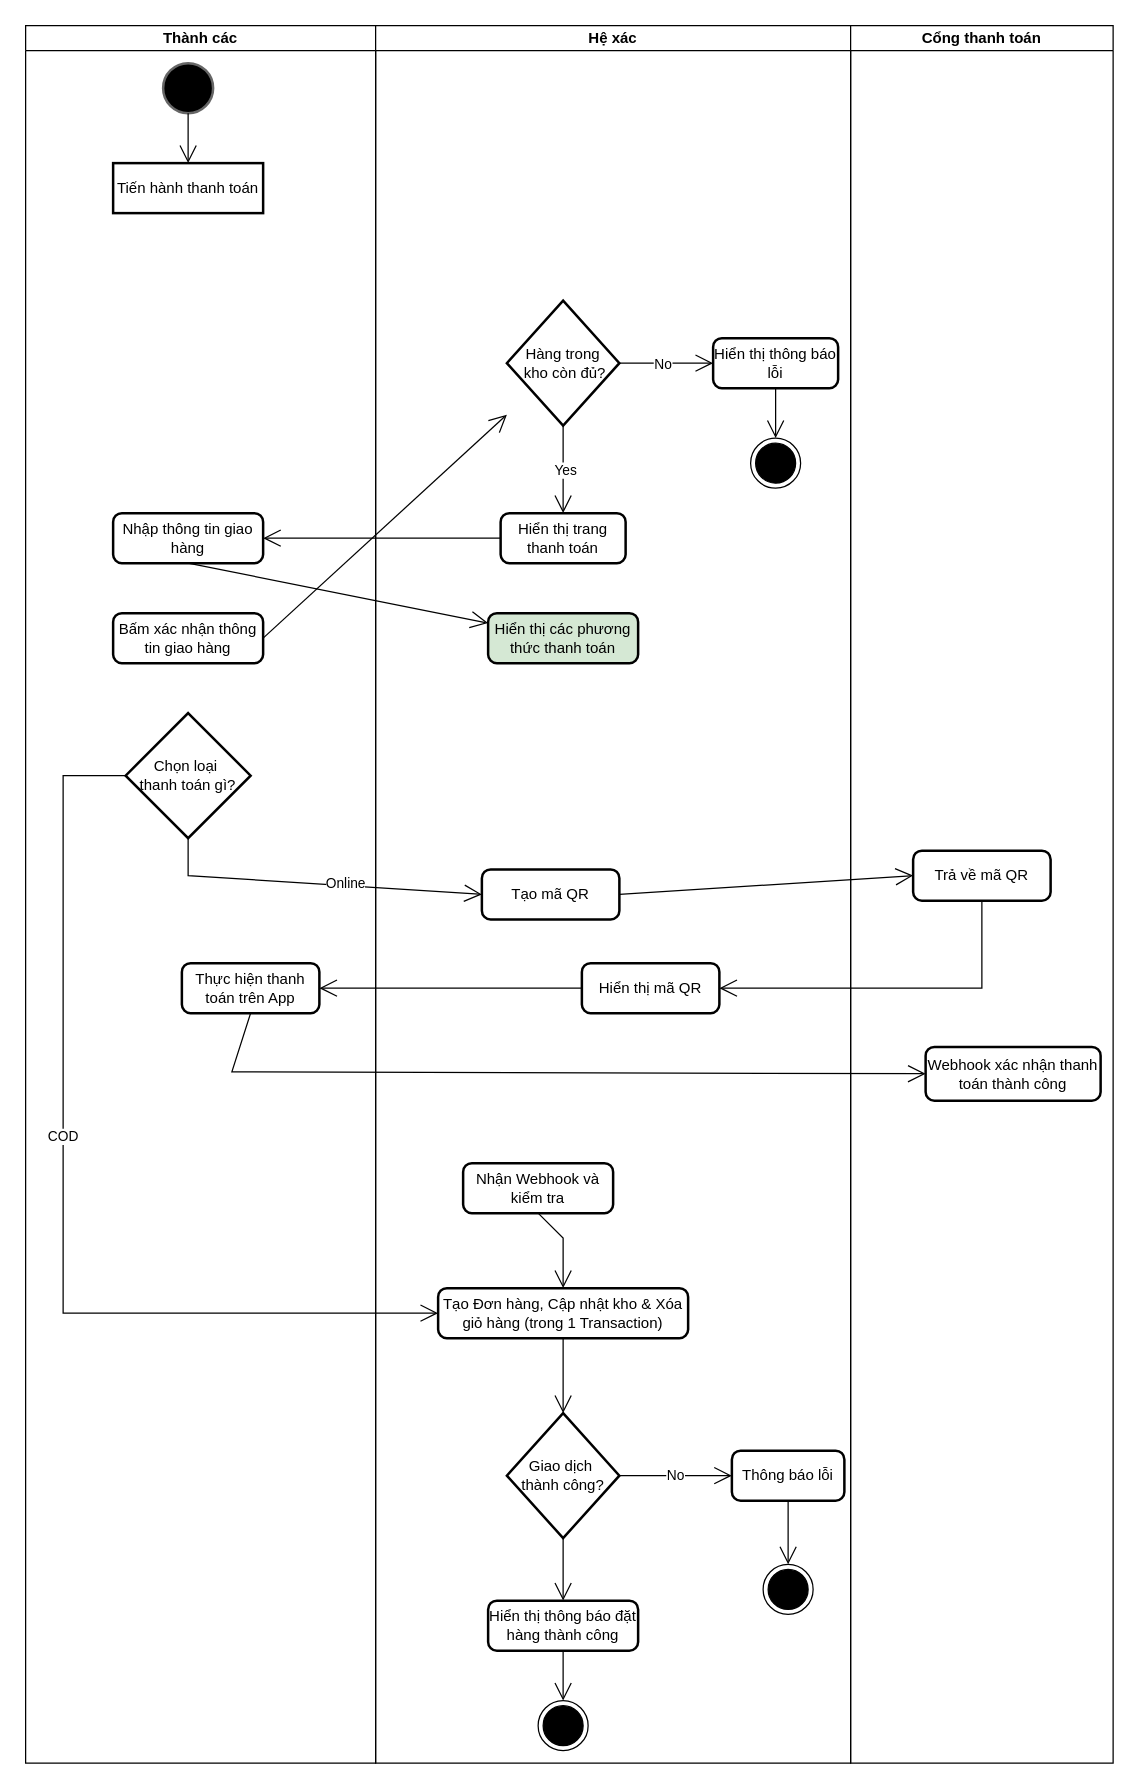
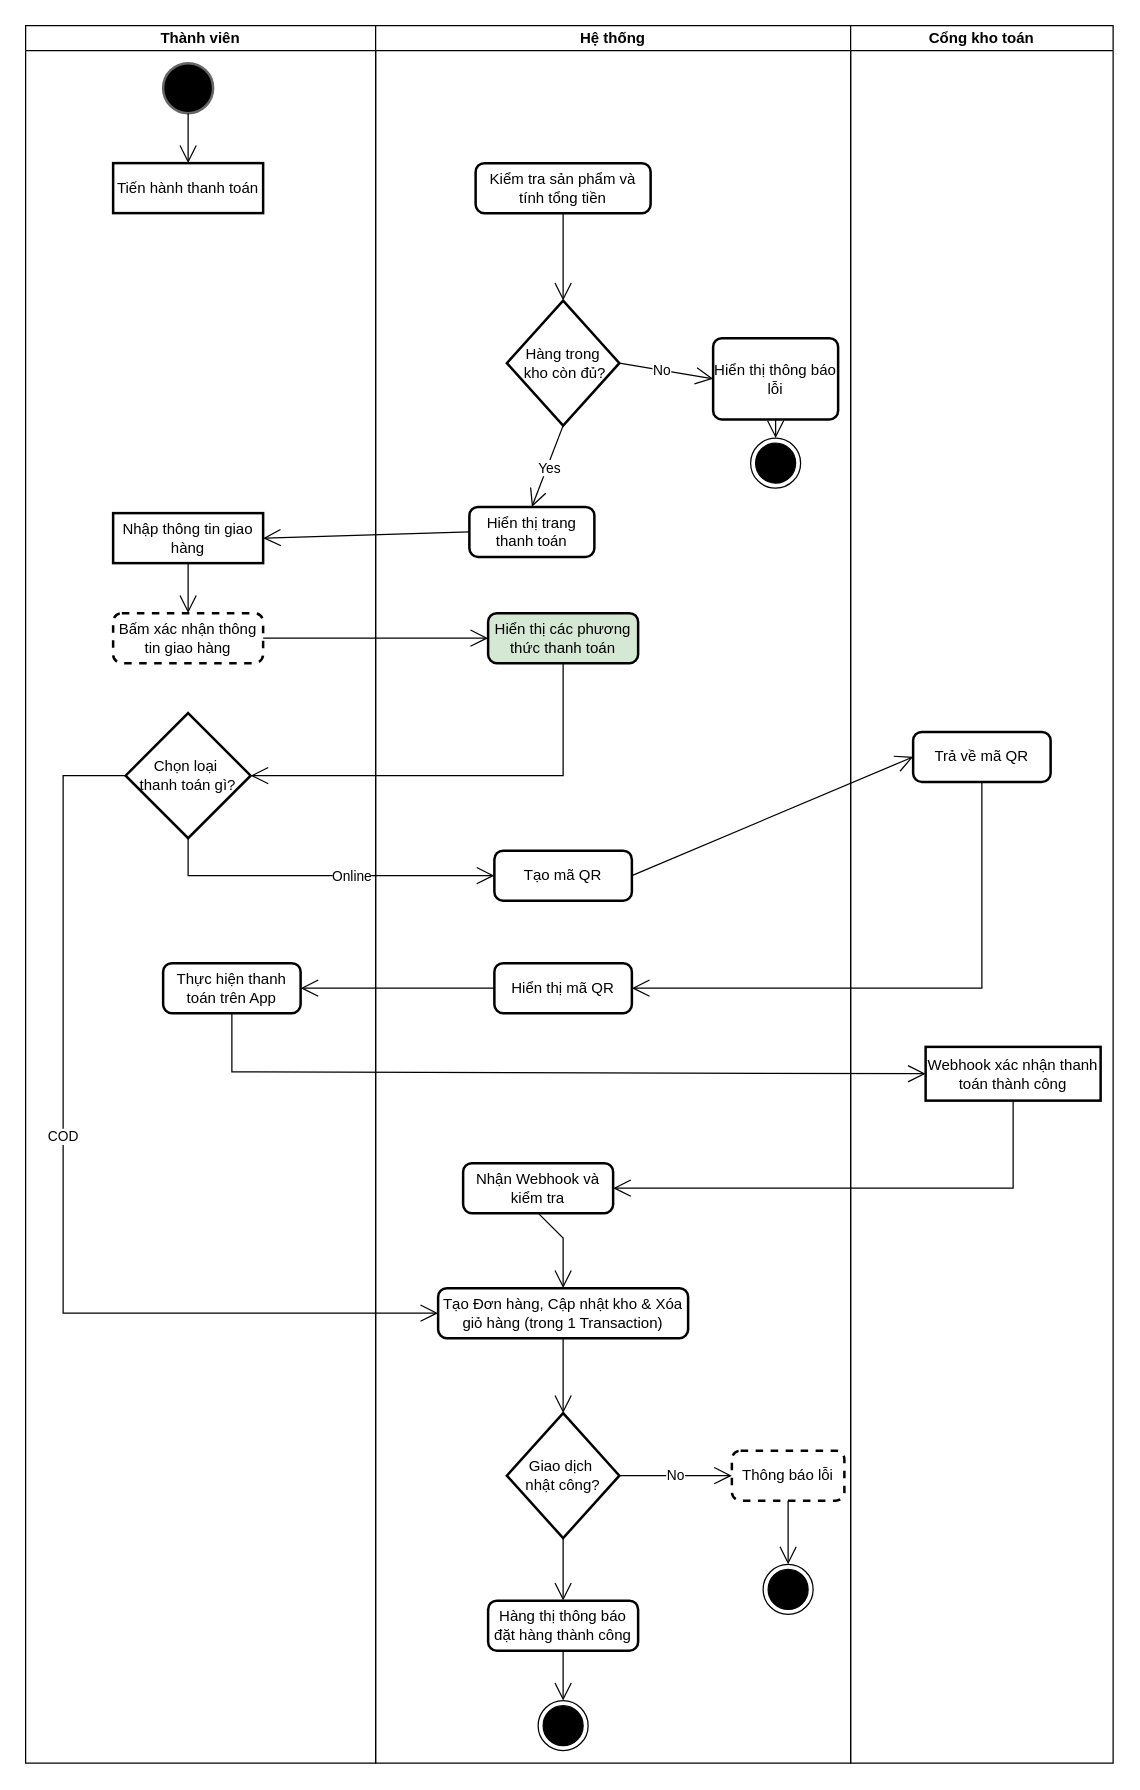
(201, 38) -> (201, 38)
(613, 38) -> (613, 38)
(982, 38) -> (982, 38)
none -> (563, 188)
none -> (563, 255)
(776, 363) -> (776, 379)
(441, 475) -> (372, 638)
(188, 538) -> (188, 538)
(563, 538) -> (532, 532)
(336, 593) -> (188, 586)
(188, 638) -> (188, 638)
none -> (465, 776)
(982, 876) -> (982, 757)
(551, 894) -> (563, 876)
(251, 988) -> (232, 988)
(651, 988) -> (563, 988)
(1013, 1074) -> (1013, 1074)
none -> (858, 1188)
(563, 1476) -> (563, 1476)
(788, 1476) -> (788, 1476)
(563, 1626) -> (563, 1626)
